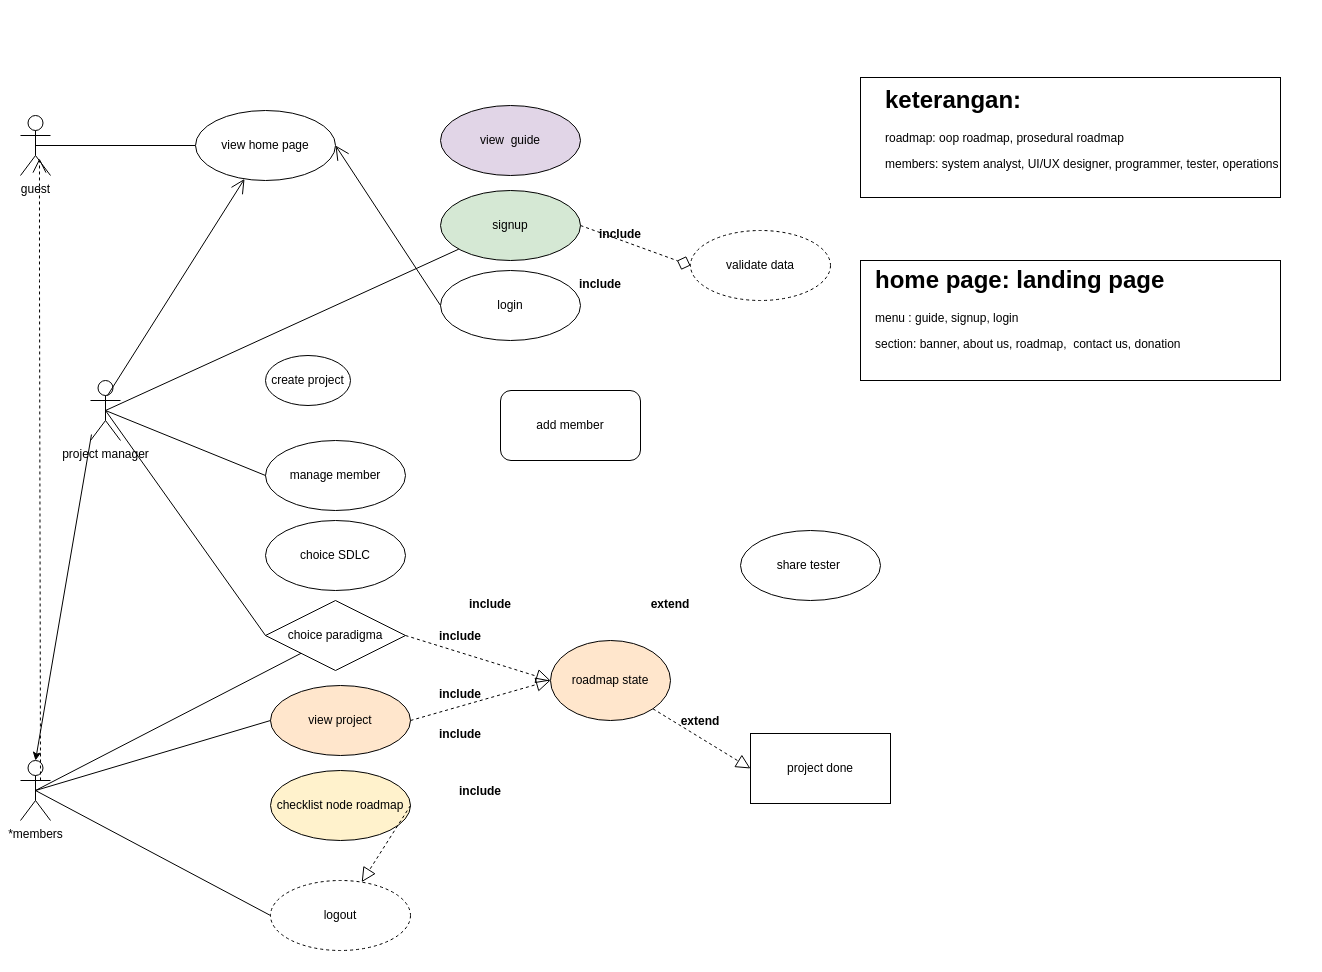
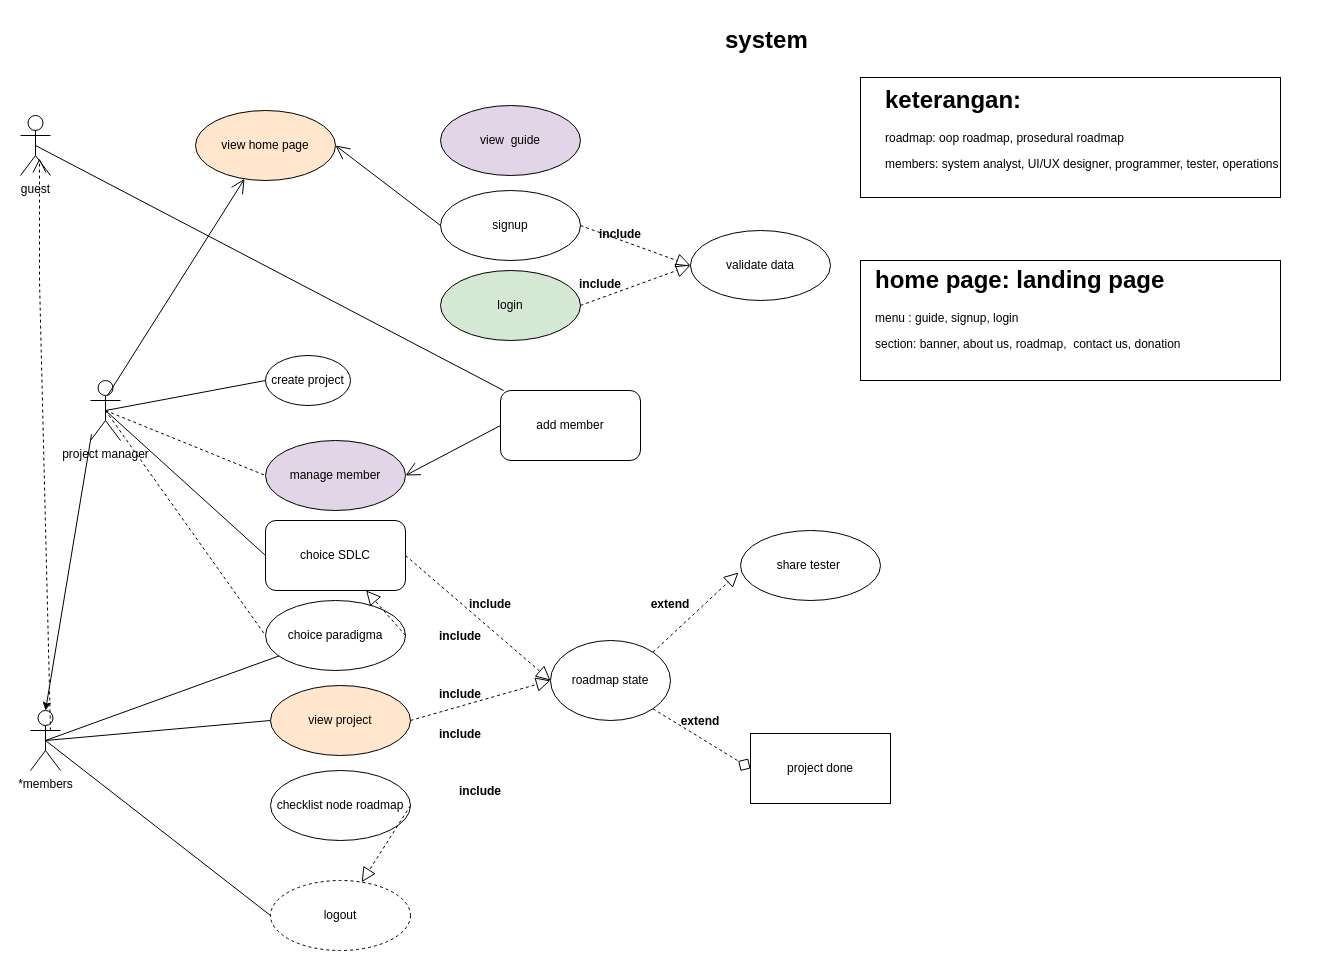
none -> (781, 46)
(117, 146) -> (270, 268)
(266, 146) -> (266, 146)
none -> (390, 187)
(511, 226) -> (511, 226)
(389, 228) -> none
(676, 260) -> (675, 260)
(761, 266) -> (761, 266)
none -> (629, 288)
(511, 306) -> (511, 306)
(289, 326) -> (186, 395)
(189, 445) -> (189, 445)
none -> (454, 450)
(336, 476) -> (336, 476)
none -> (188, 485)
(188, 526) -> (188, 526)
(336, 556) -> (336, 556)
none -> (472, 613)
none -> (691, 617)
(336, 636) -> (336, 636)
(471, 656) -> (391, 619)
(611, 681) -> (611, 681)
(737, 760) -> (737, 760)
(36, 791) -> (46, 741)
(341, 806) -> (341, 806)
